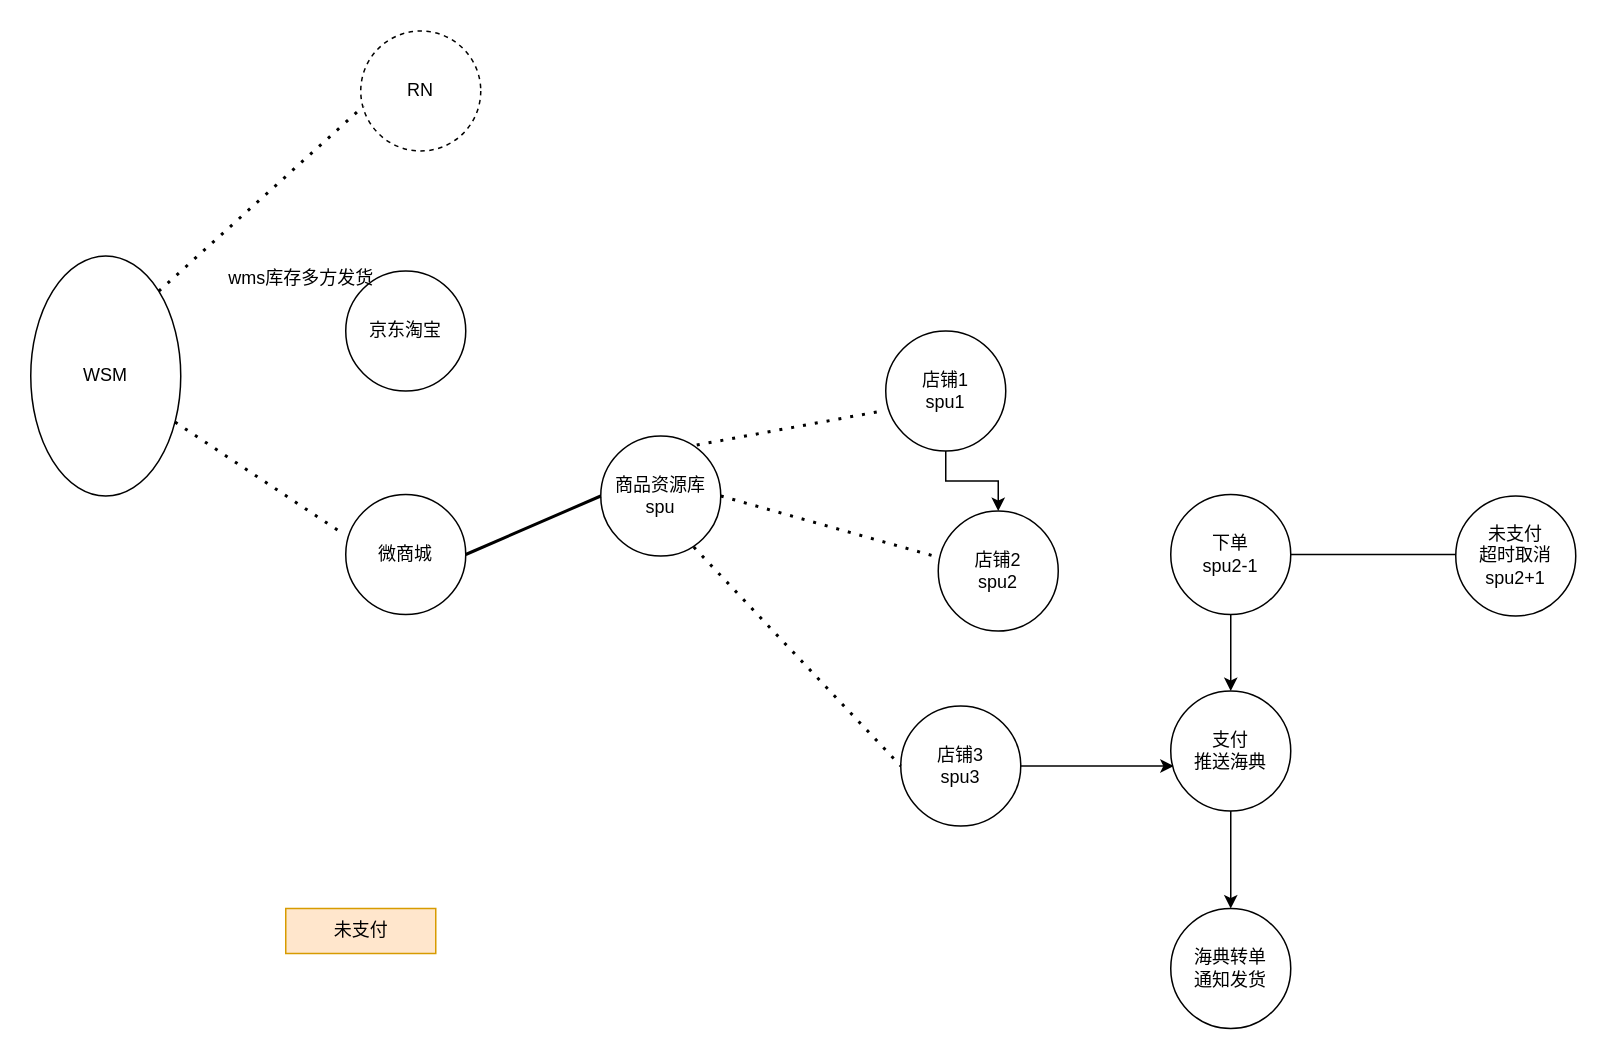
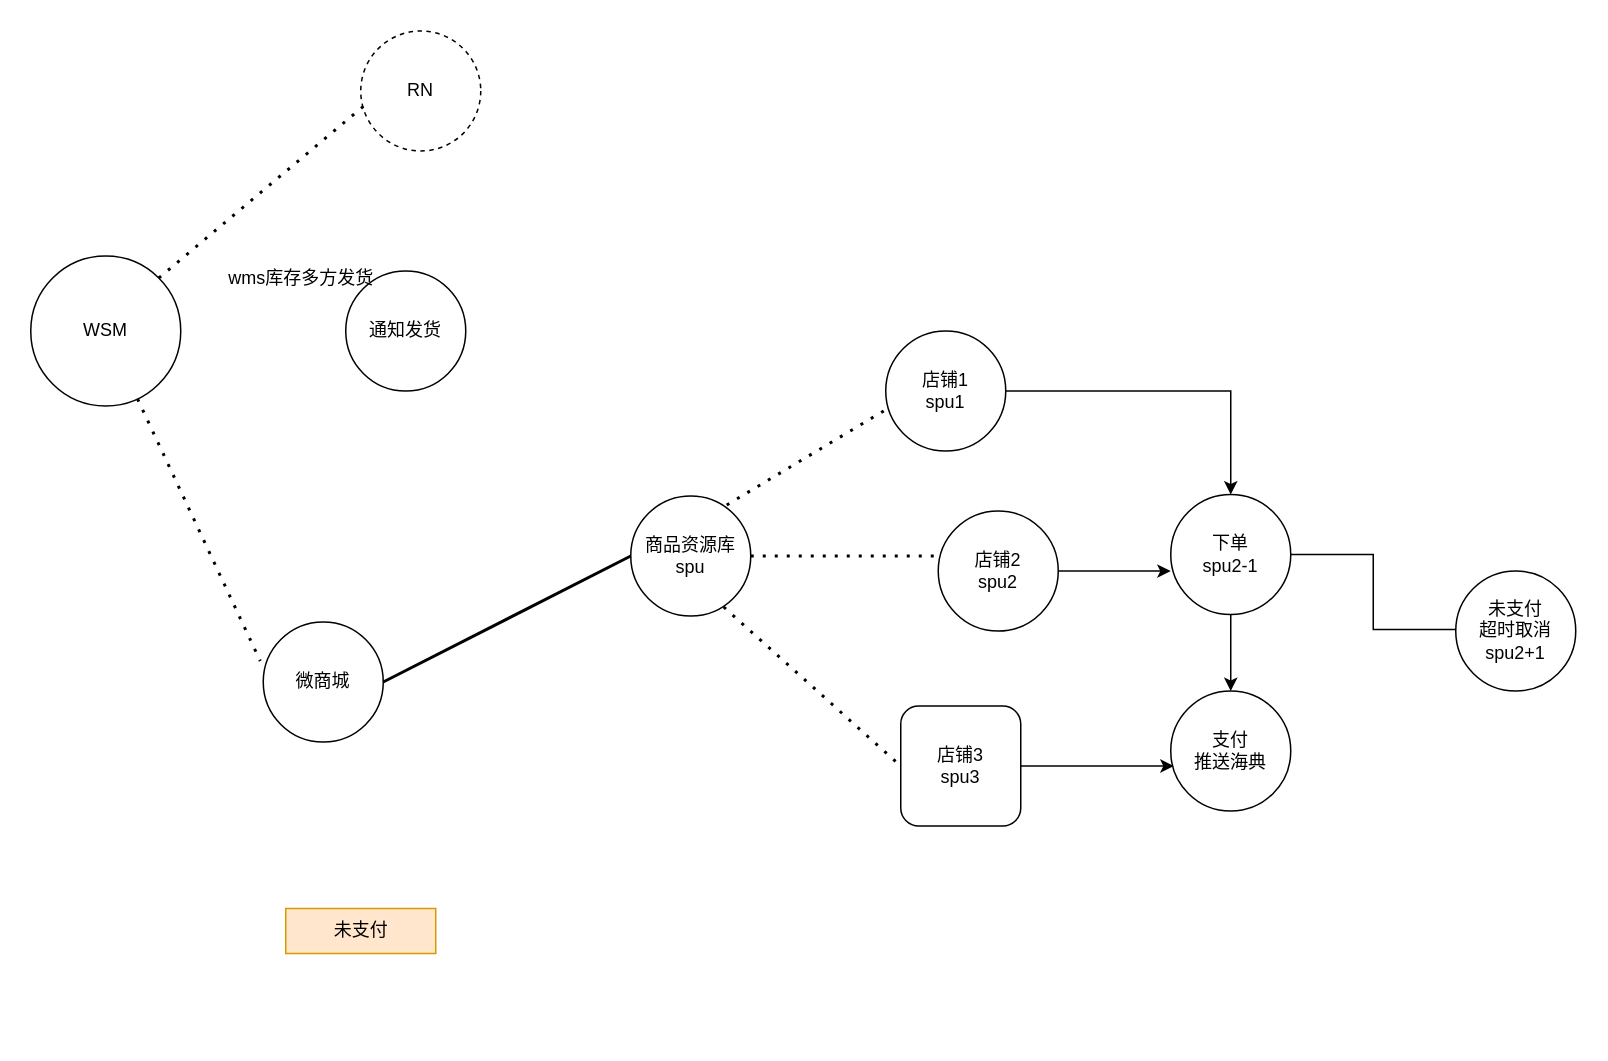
(406, 331) -> (406, 331)
(106, 376) -> (106, 331)
(967, 481) -> (1165, 391)
(661, 496) -> (691, 556)
(406, 554) -> (323, 682)
(1516, 556) -> (1516, 631)
none -> (1110, 571)
(961, 766) -> (961, 766)
(1231, 854) -> none
(1231, 968) -> none
